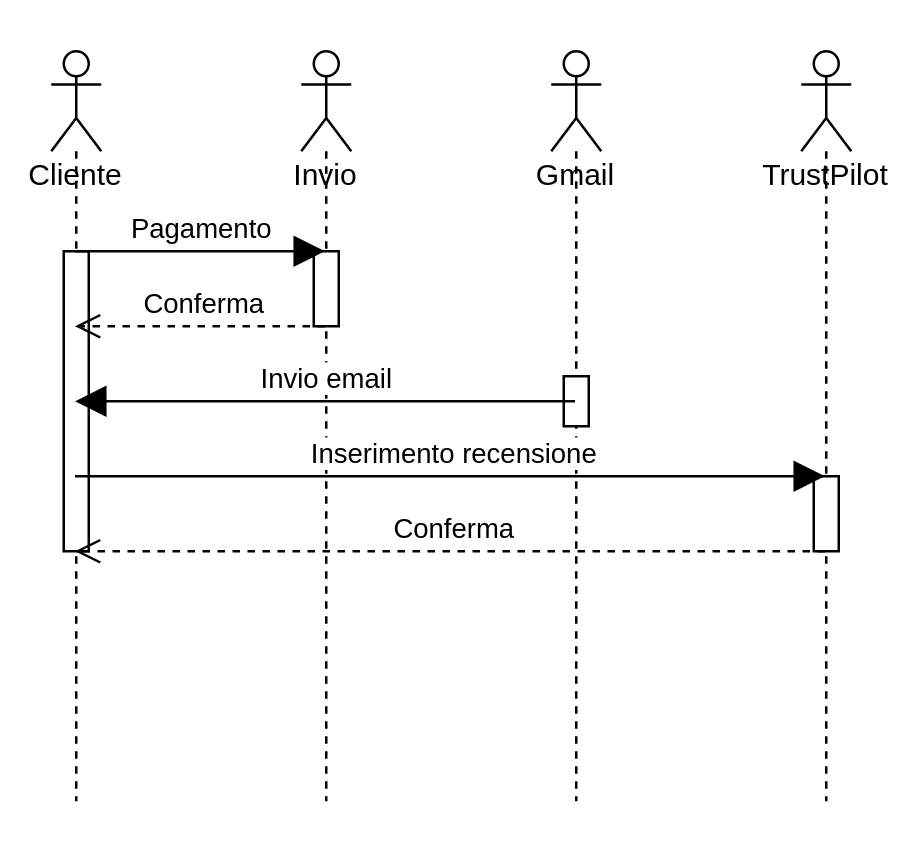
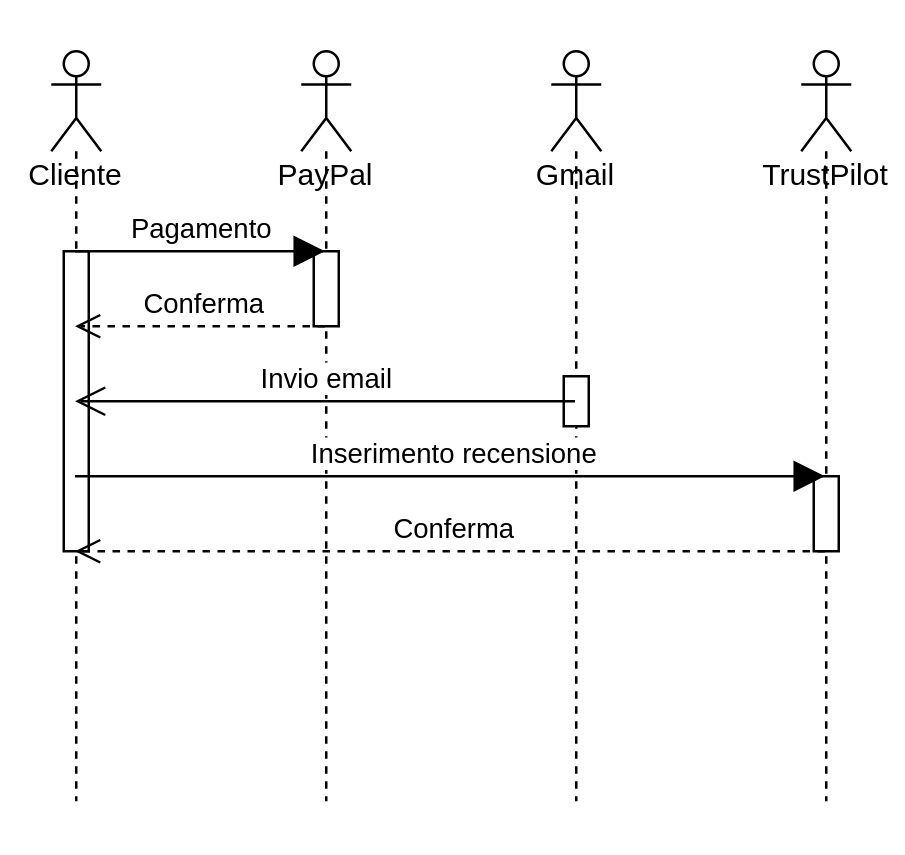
(326, 195) -> (326, 213)
(107, 401) -> (95, 401)
